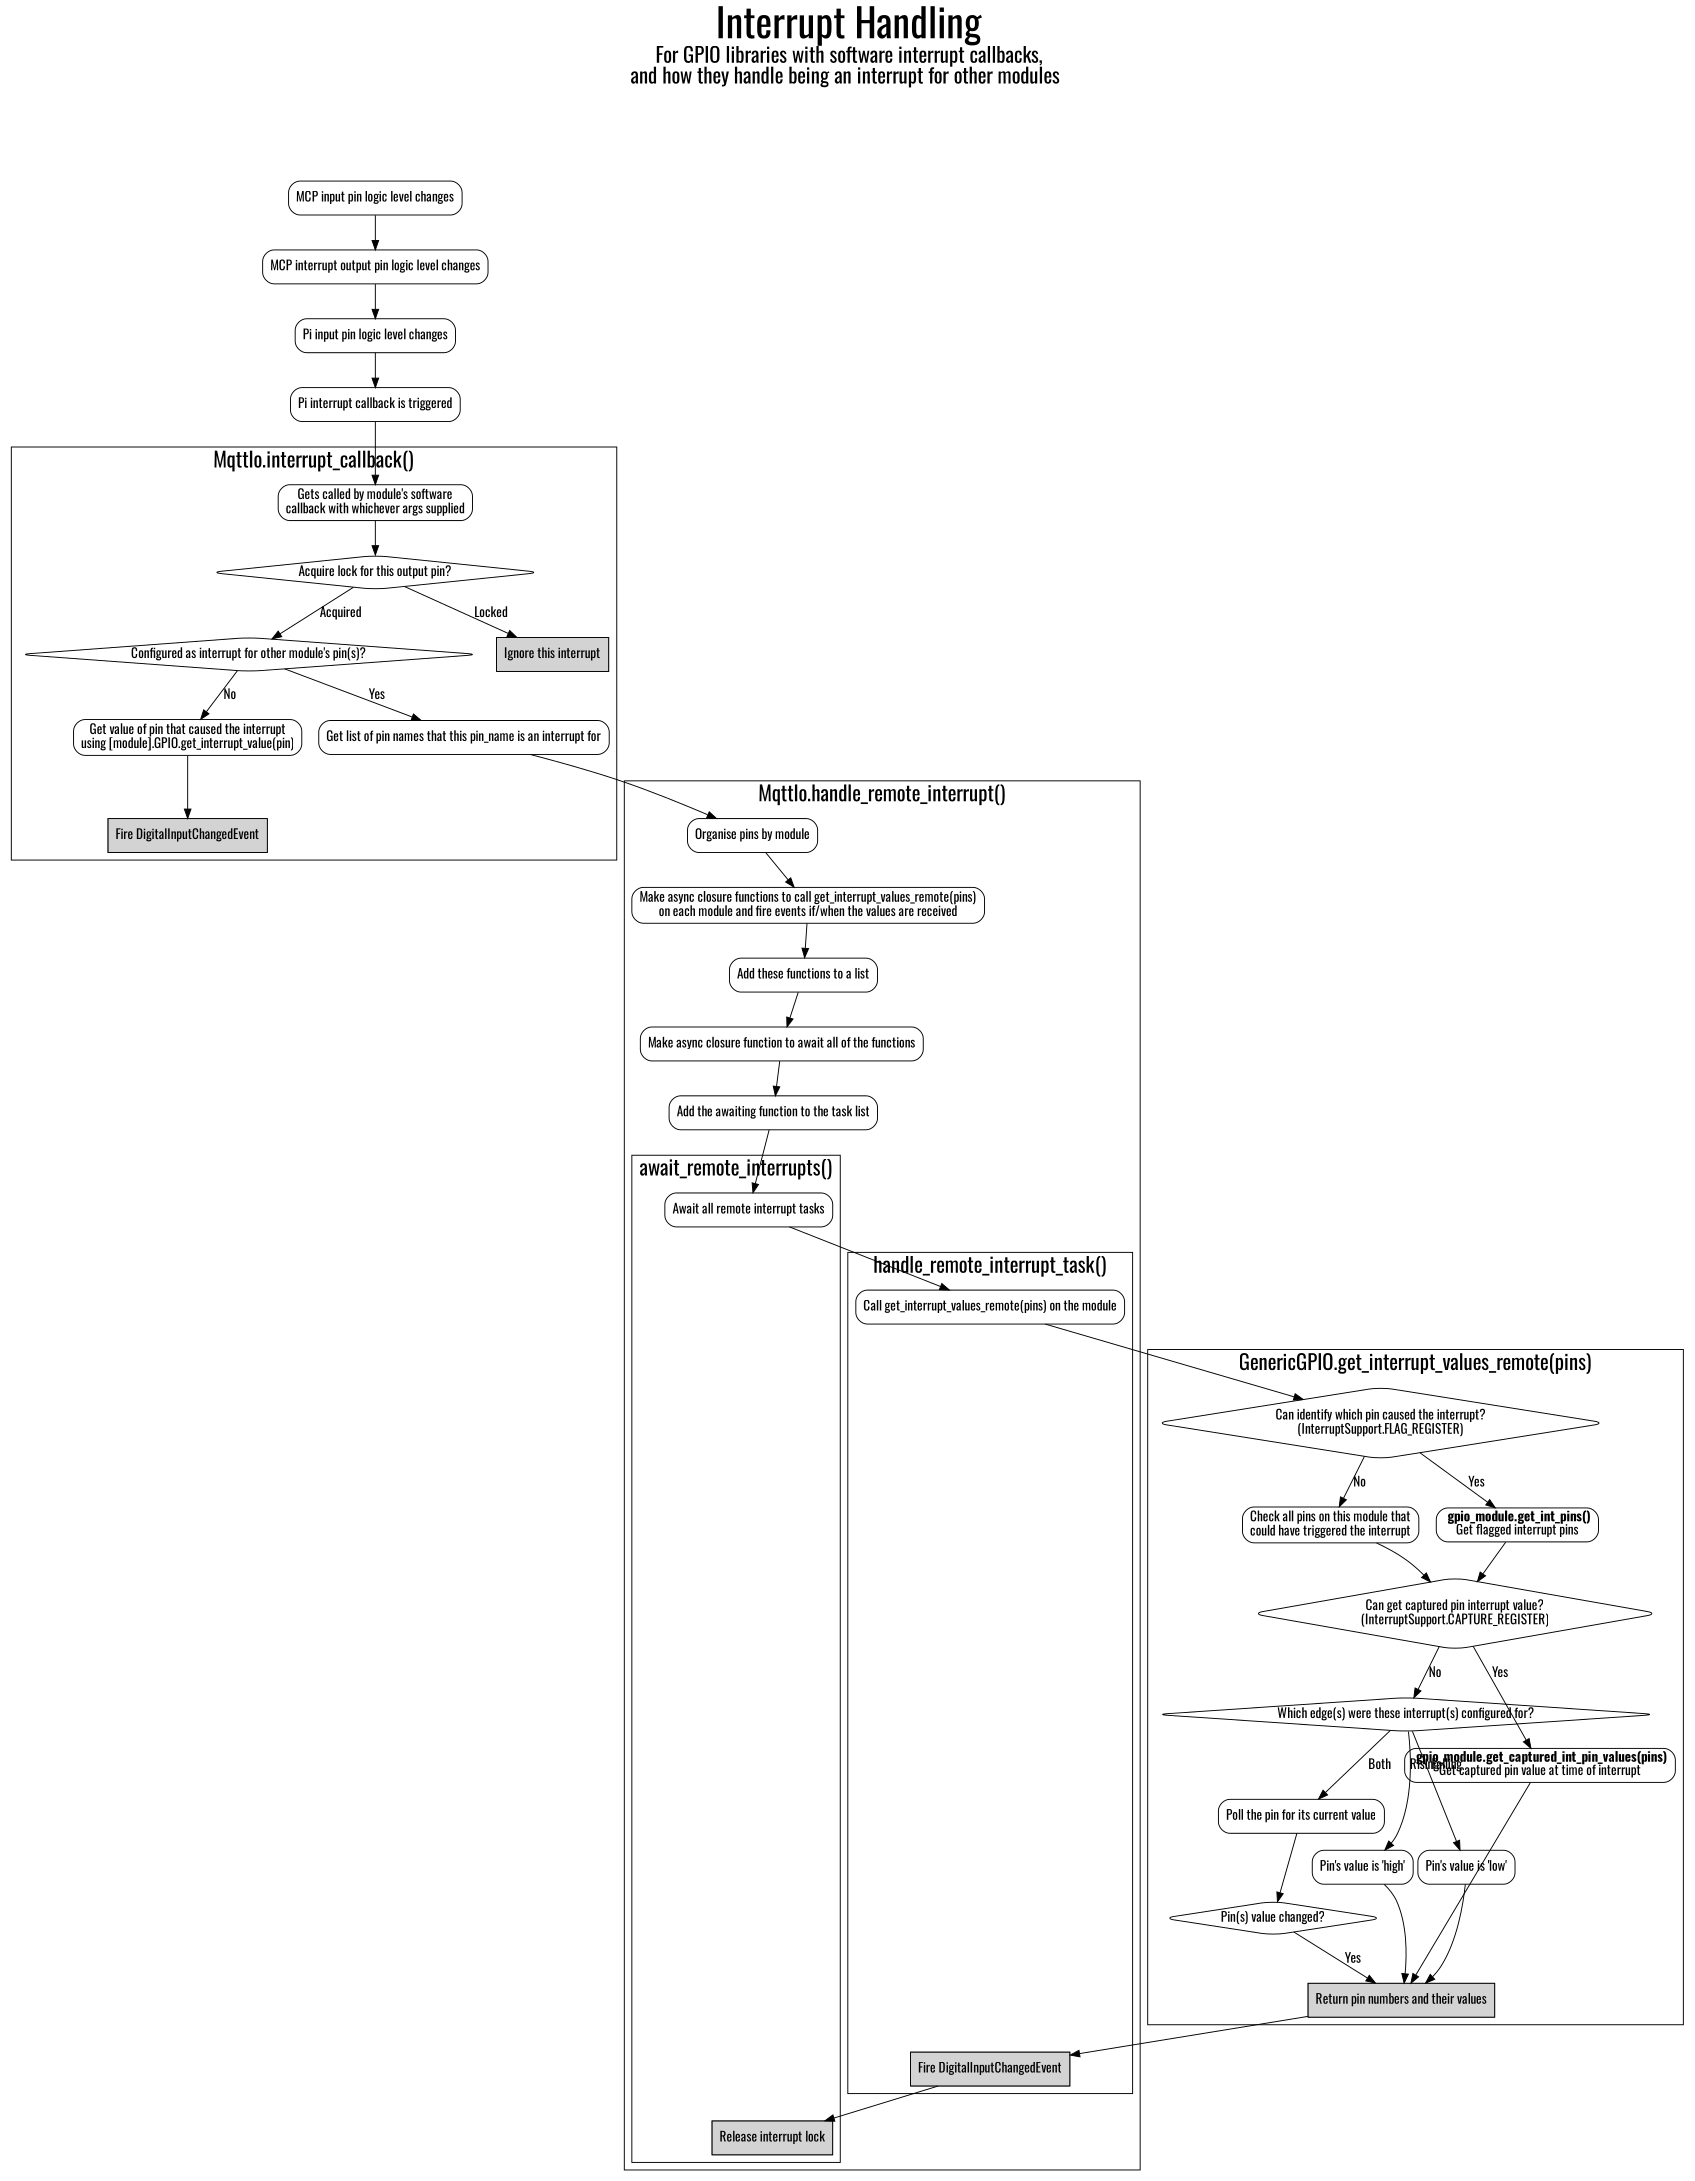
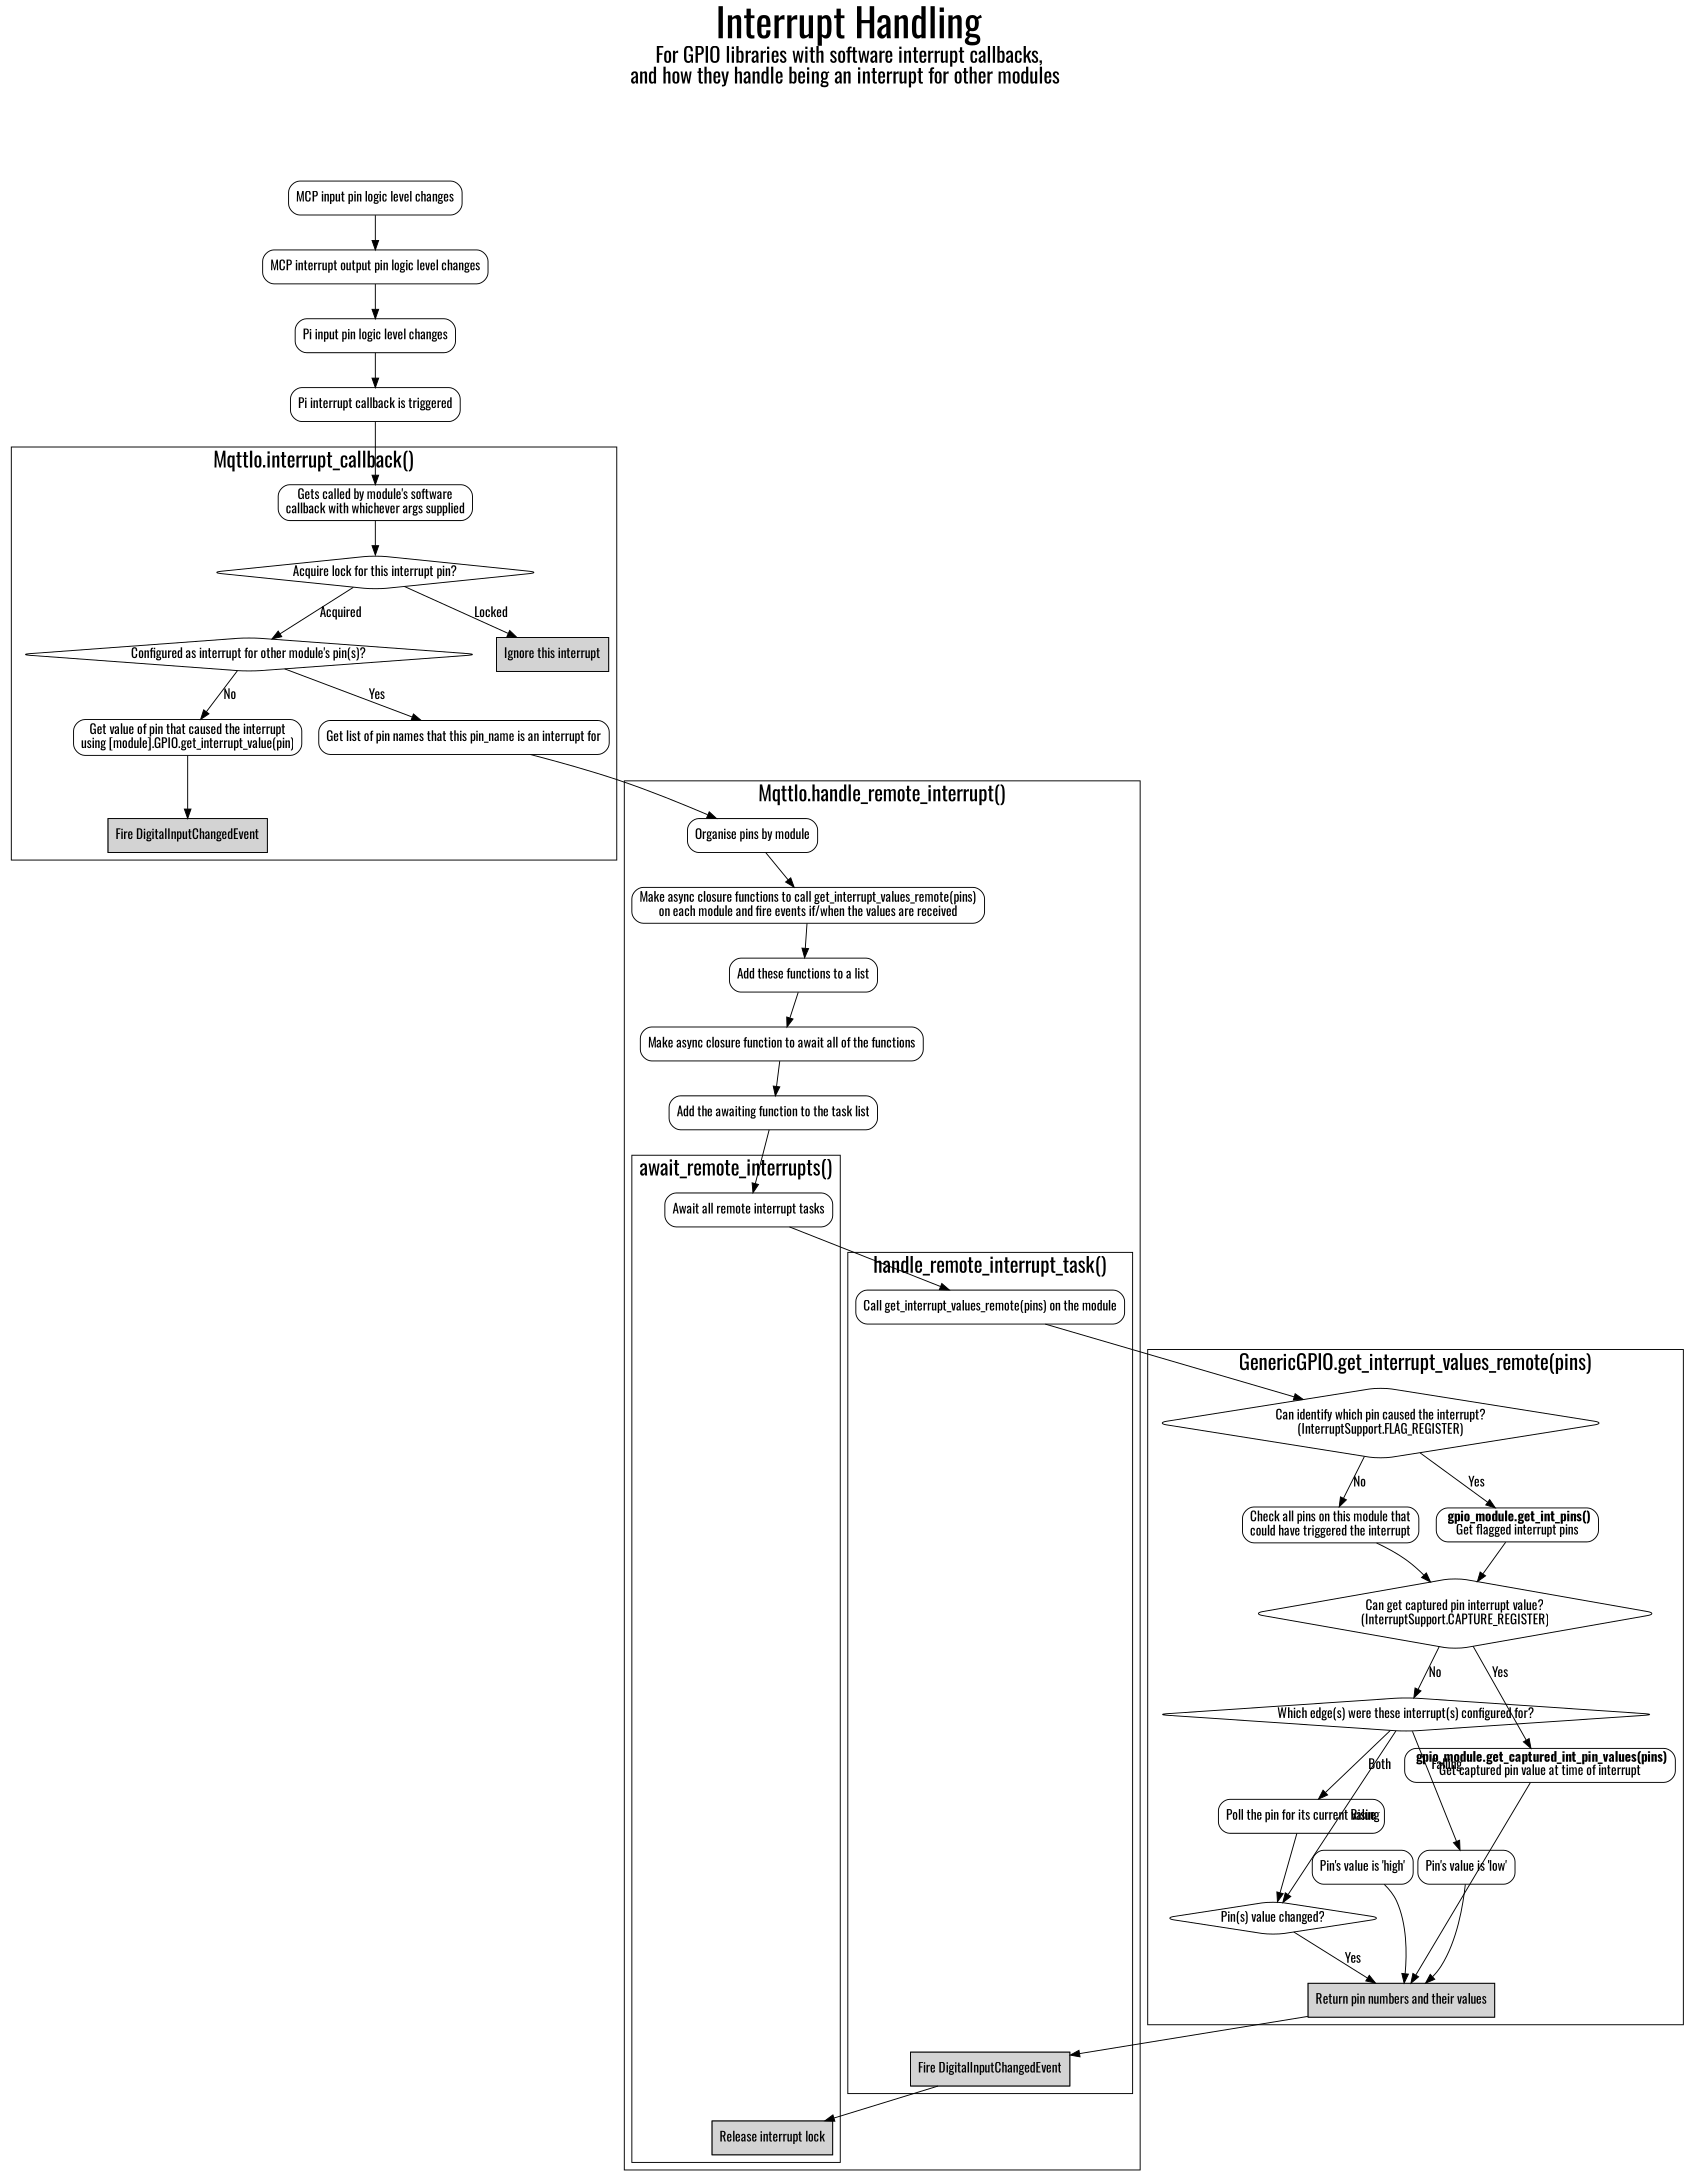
(375, 572) -> (375, 572)
(1409, 1789) -> (1342, 1813)
